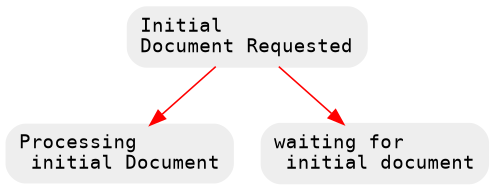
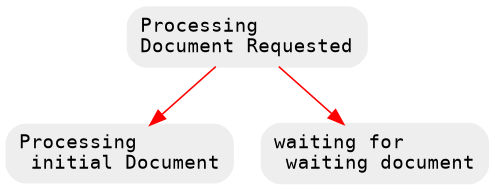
(247, 37) -> (247, 37)
(375, 154) -> (375, 154)
